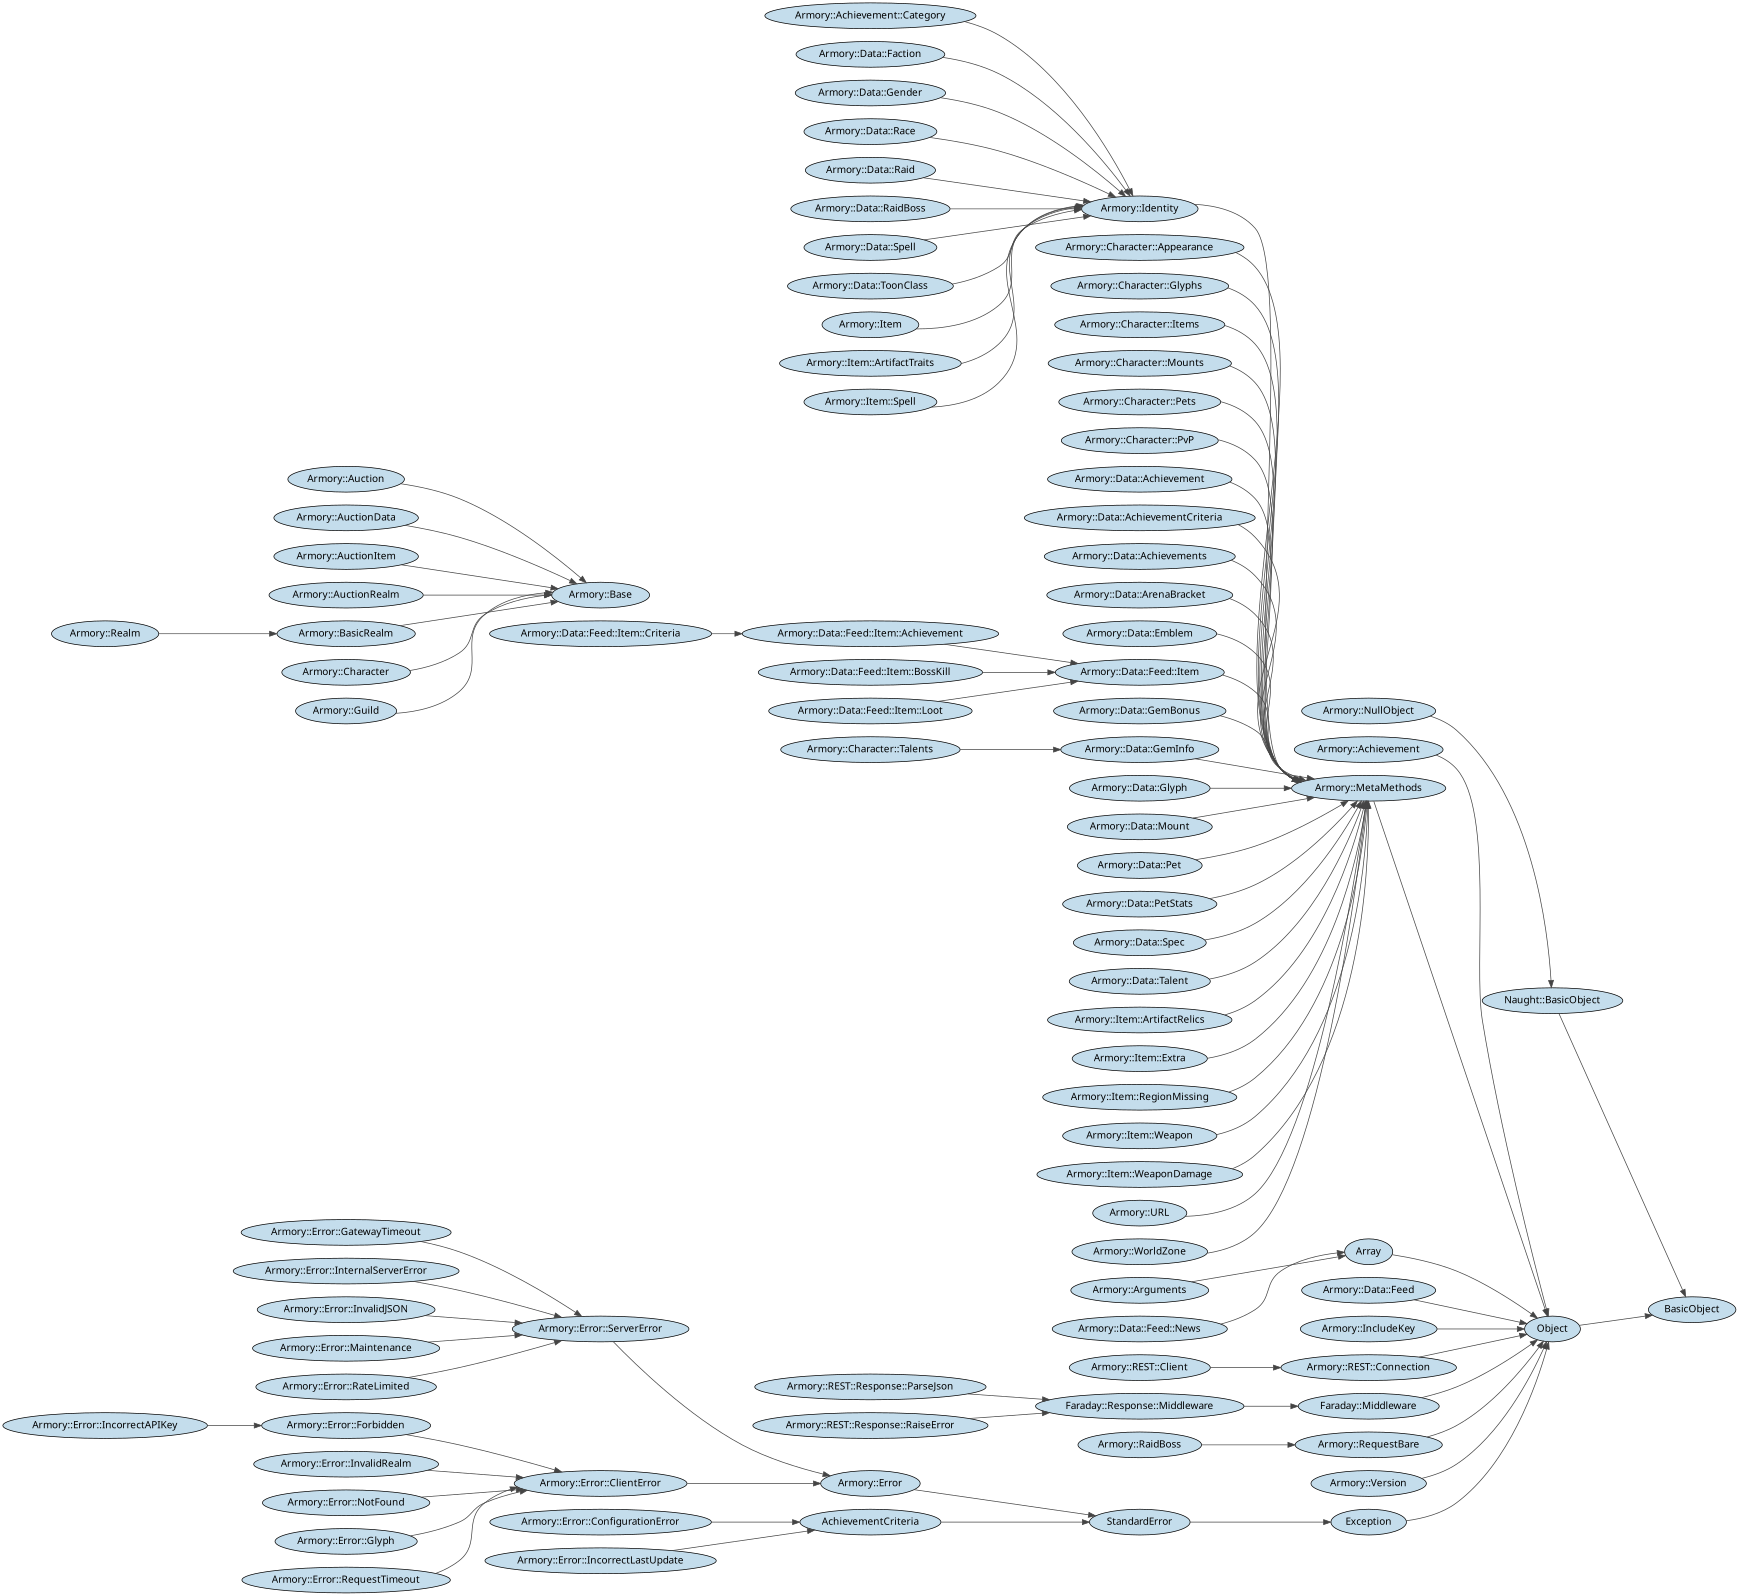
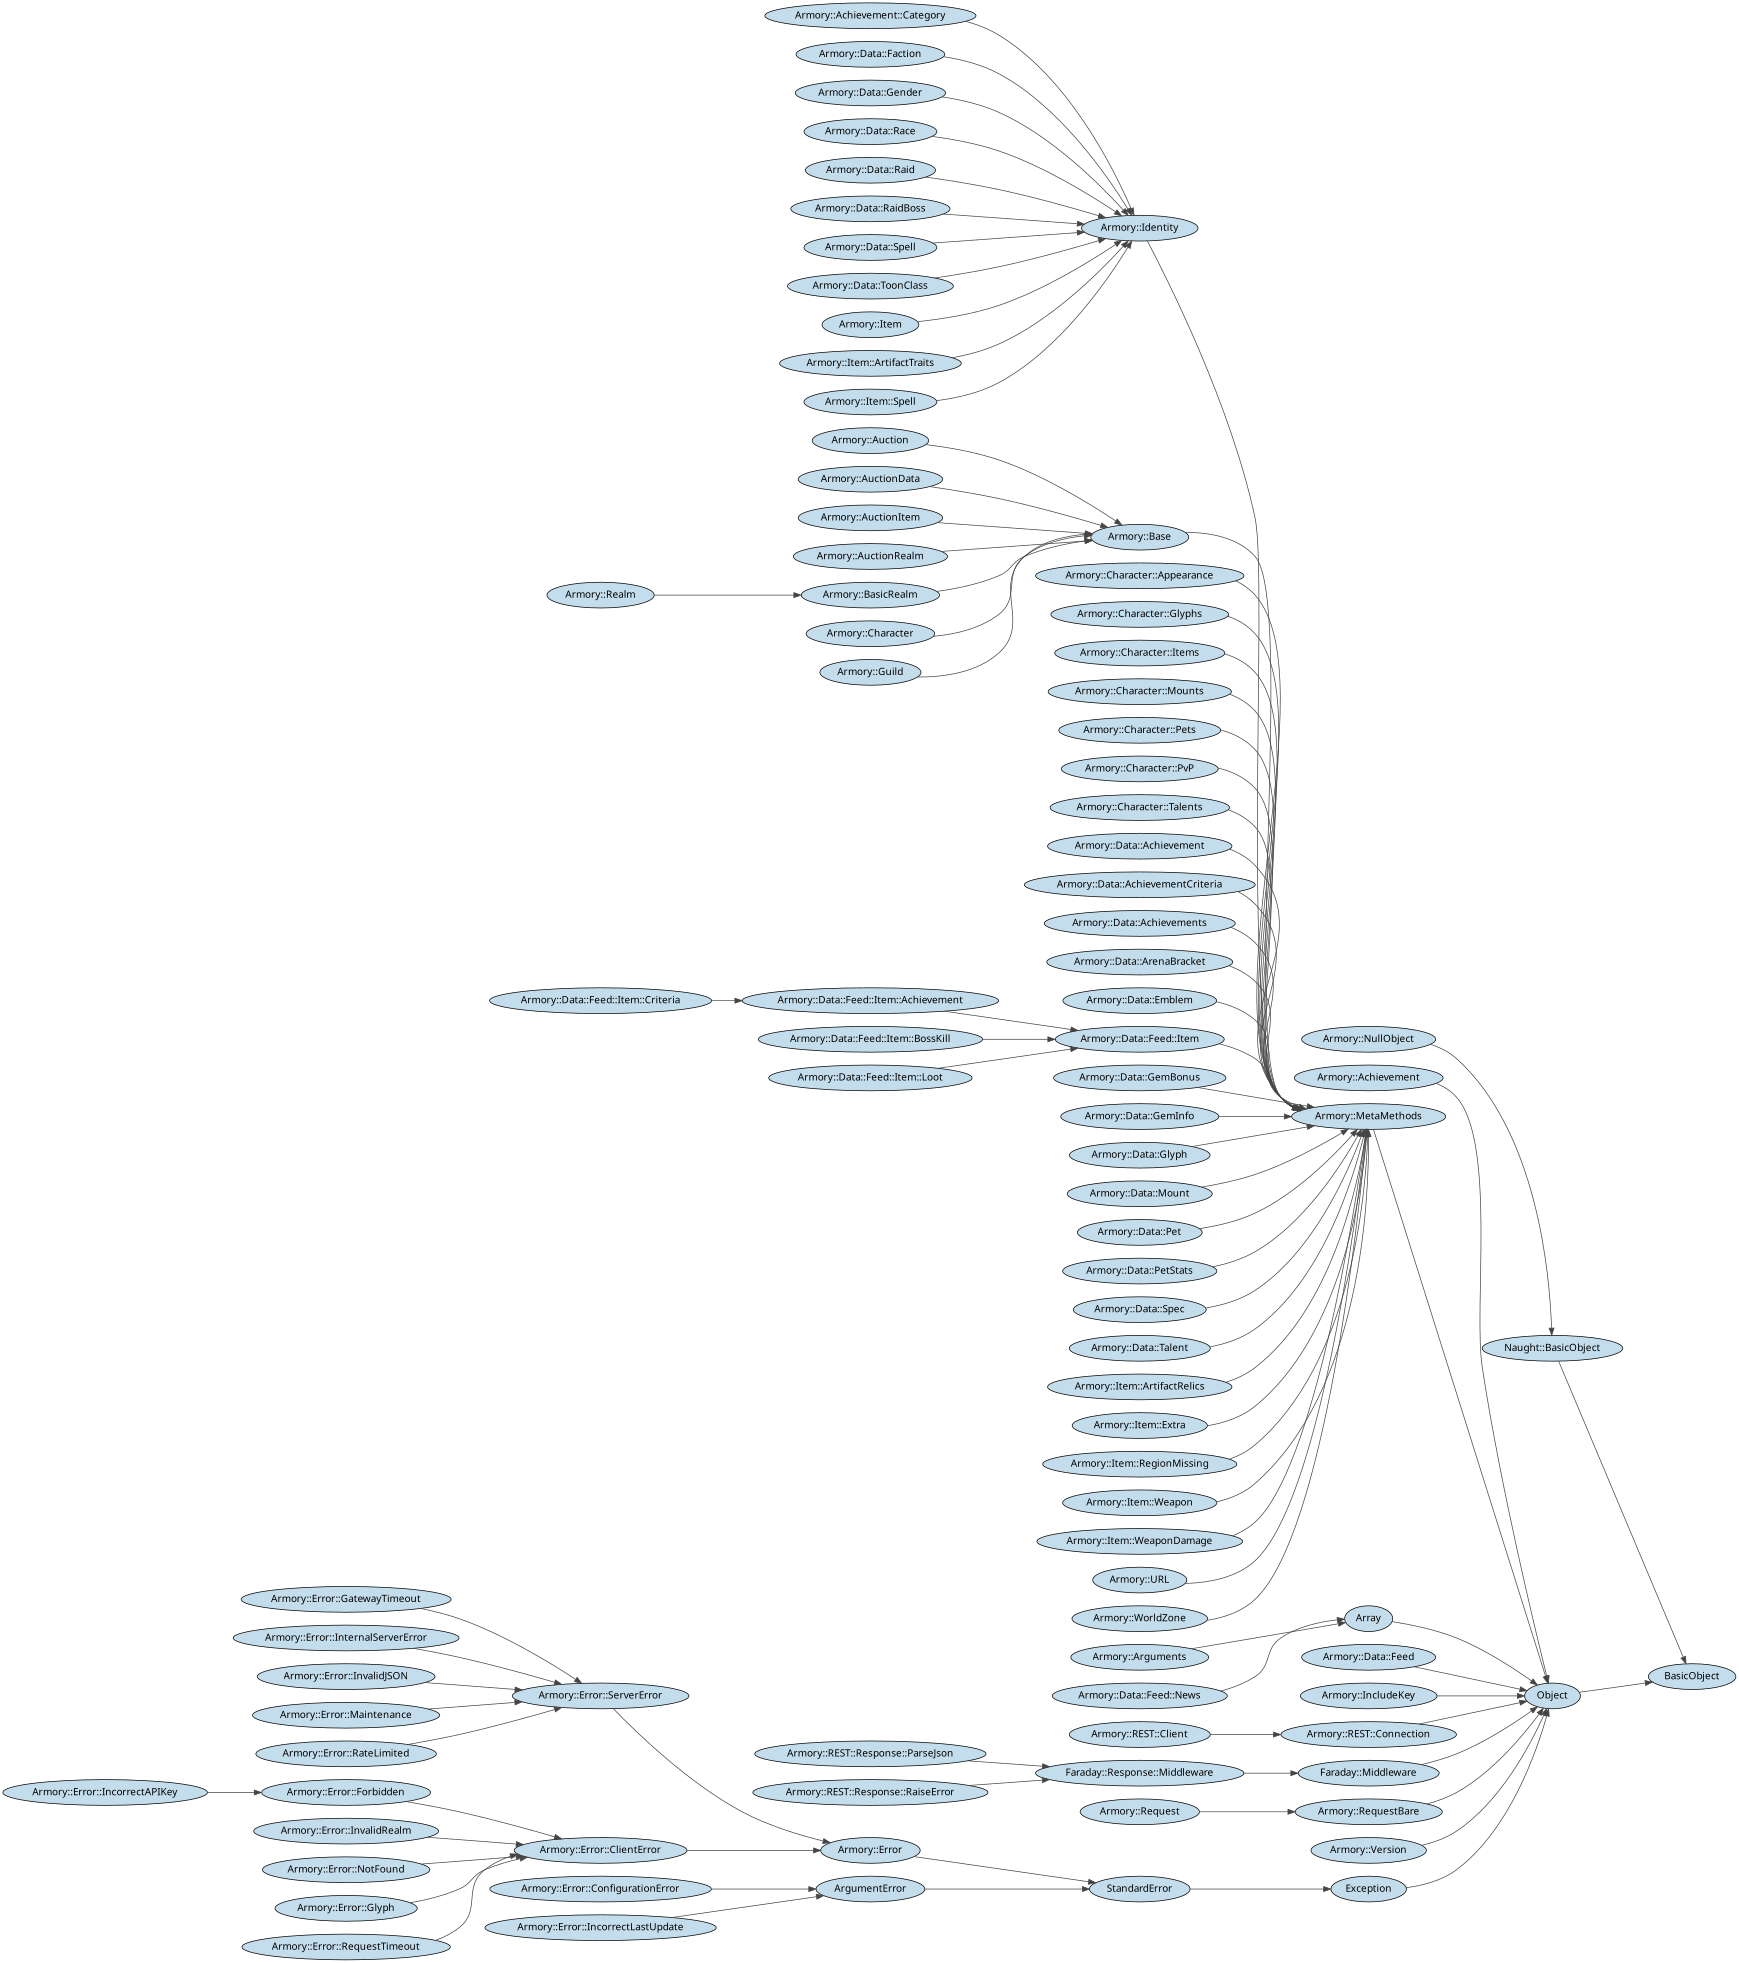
none -> (1271, 654)
(1007, 750) -> (1269, 954)
(1140, 1445) -> (1140, 1812)
(870, 1522) -> (870, 1889)
